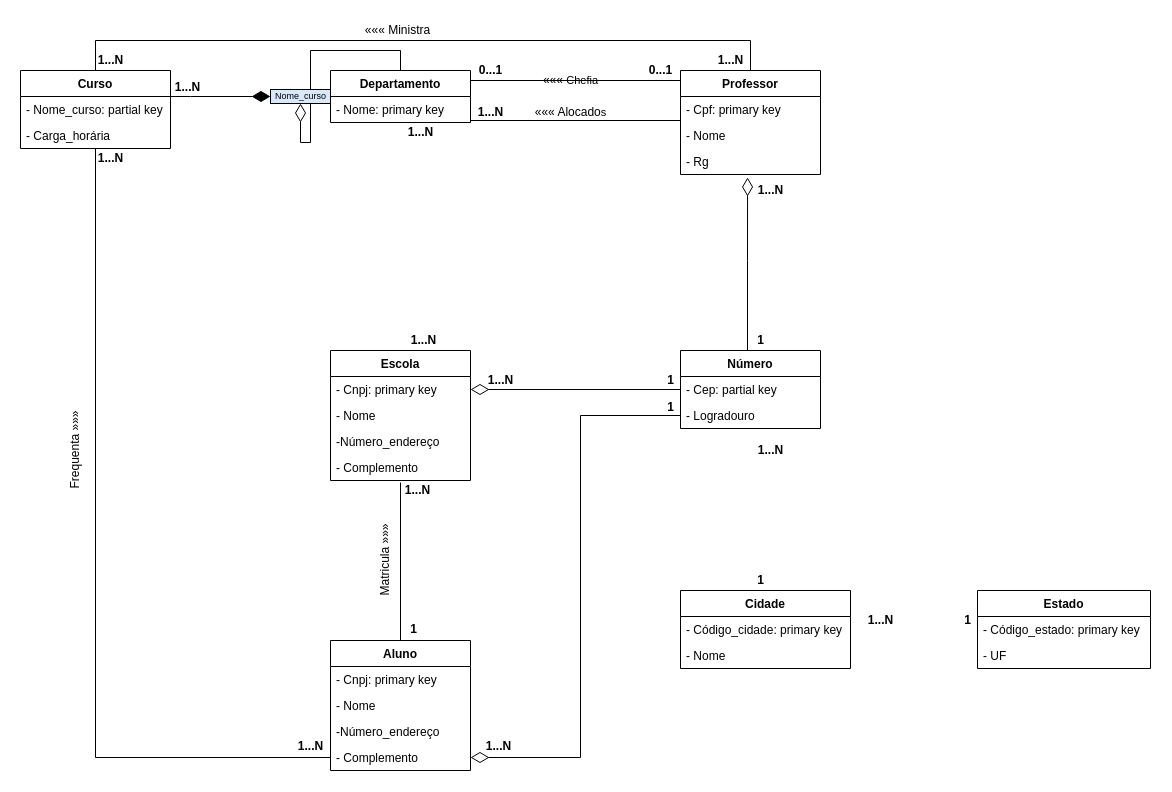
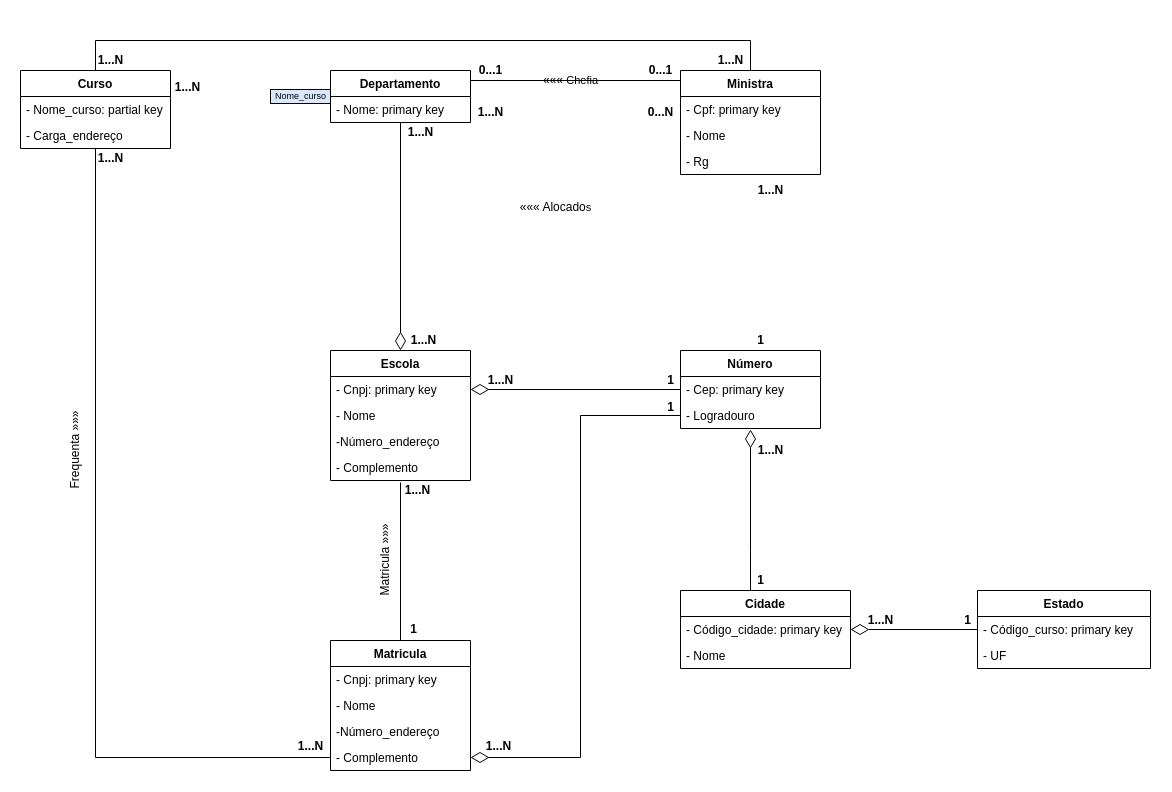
(398, 31) -> none
(345, 51) -> (401, 228)
(750, 84) -> (750, 84)
(212, 97) -> none
(571, 113) -> (556, 208)
none -> (661, 113)
(577, 121) -> none
(73, 136) -> (78, 136)
(748, 273) -> none
(737, 390) -> (739, 390)
none -> (751, 518)
none -> (923, 630)
(1068, 630) -> (1064, 630)
(400, 654) -> (400, 654)
